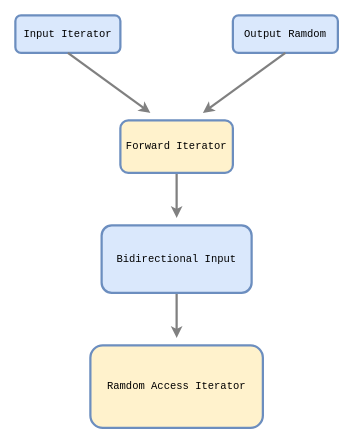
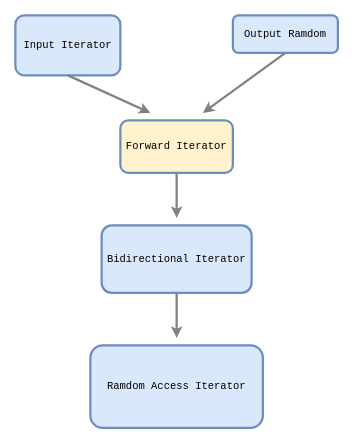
(68, 34) -> (68, 45)
(177, 259) -> (177, 259)
(177, 387) -> (177, 387)
